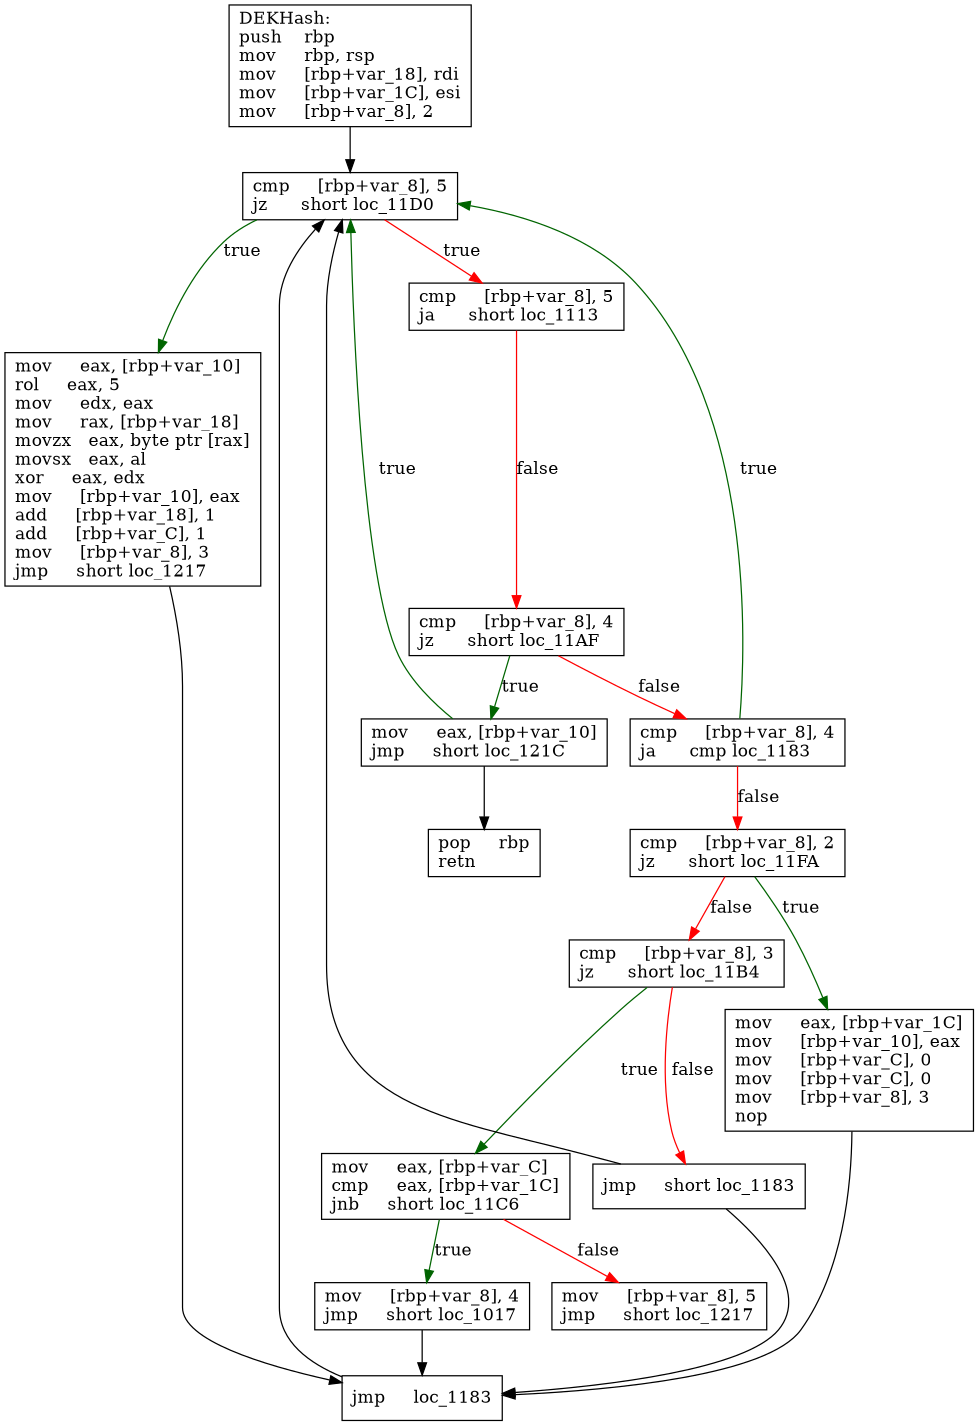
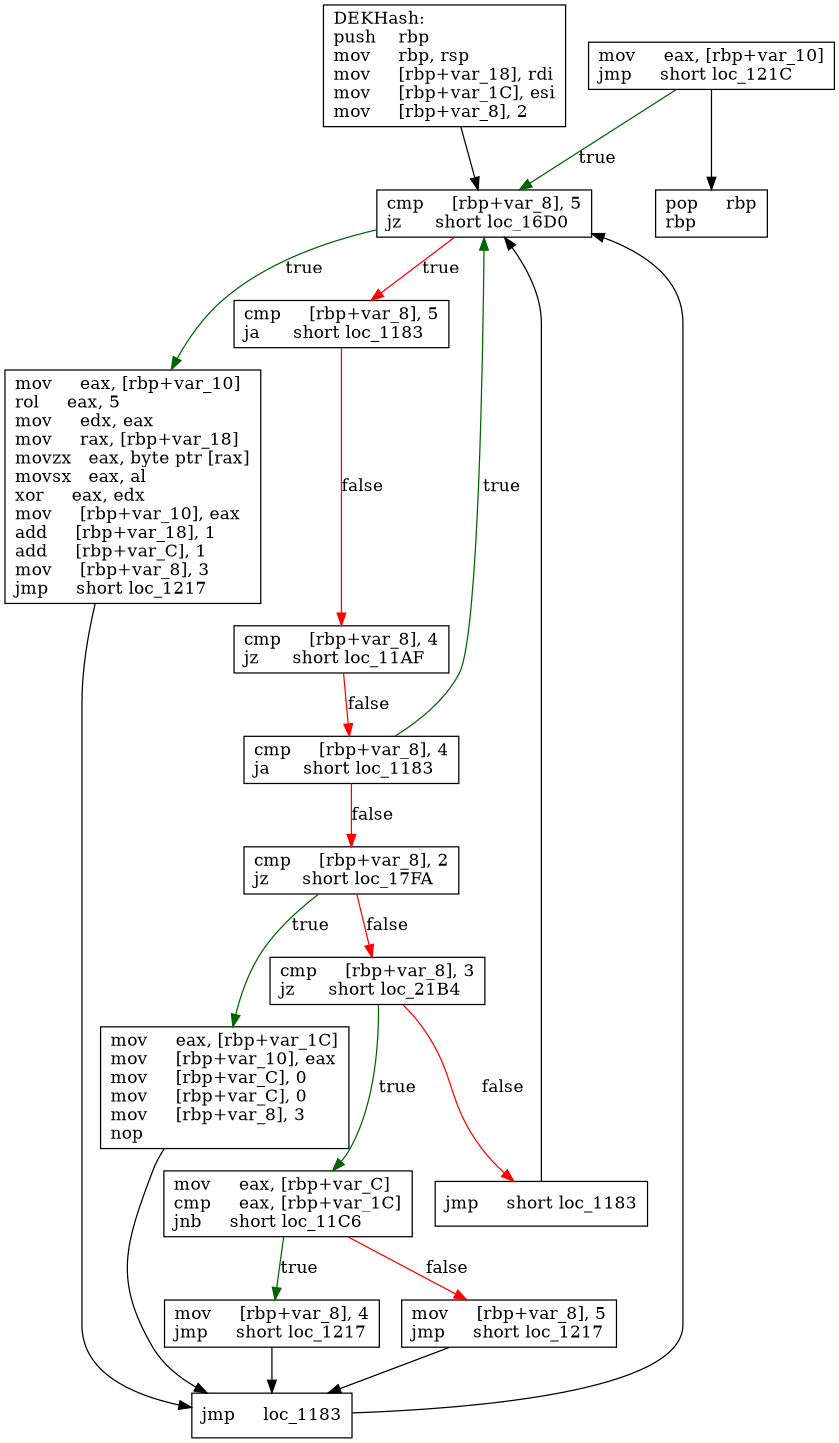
(350, 196) -> (484, 214)
(517, 307) -> (341, 324)
(502, 681) -> none
(738, 743) -> (351, 760)
(484, 853) -> (711, 214)
(738, 853) -> (351, 870)
(677, 964) -> (377, 981)
(422, 1306) -> (272, 1324)
(722, 1360) -> (395, 1368)
